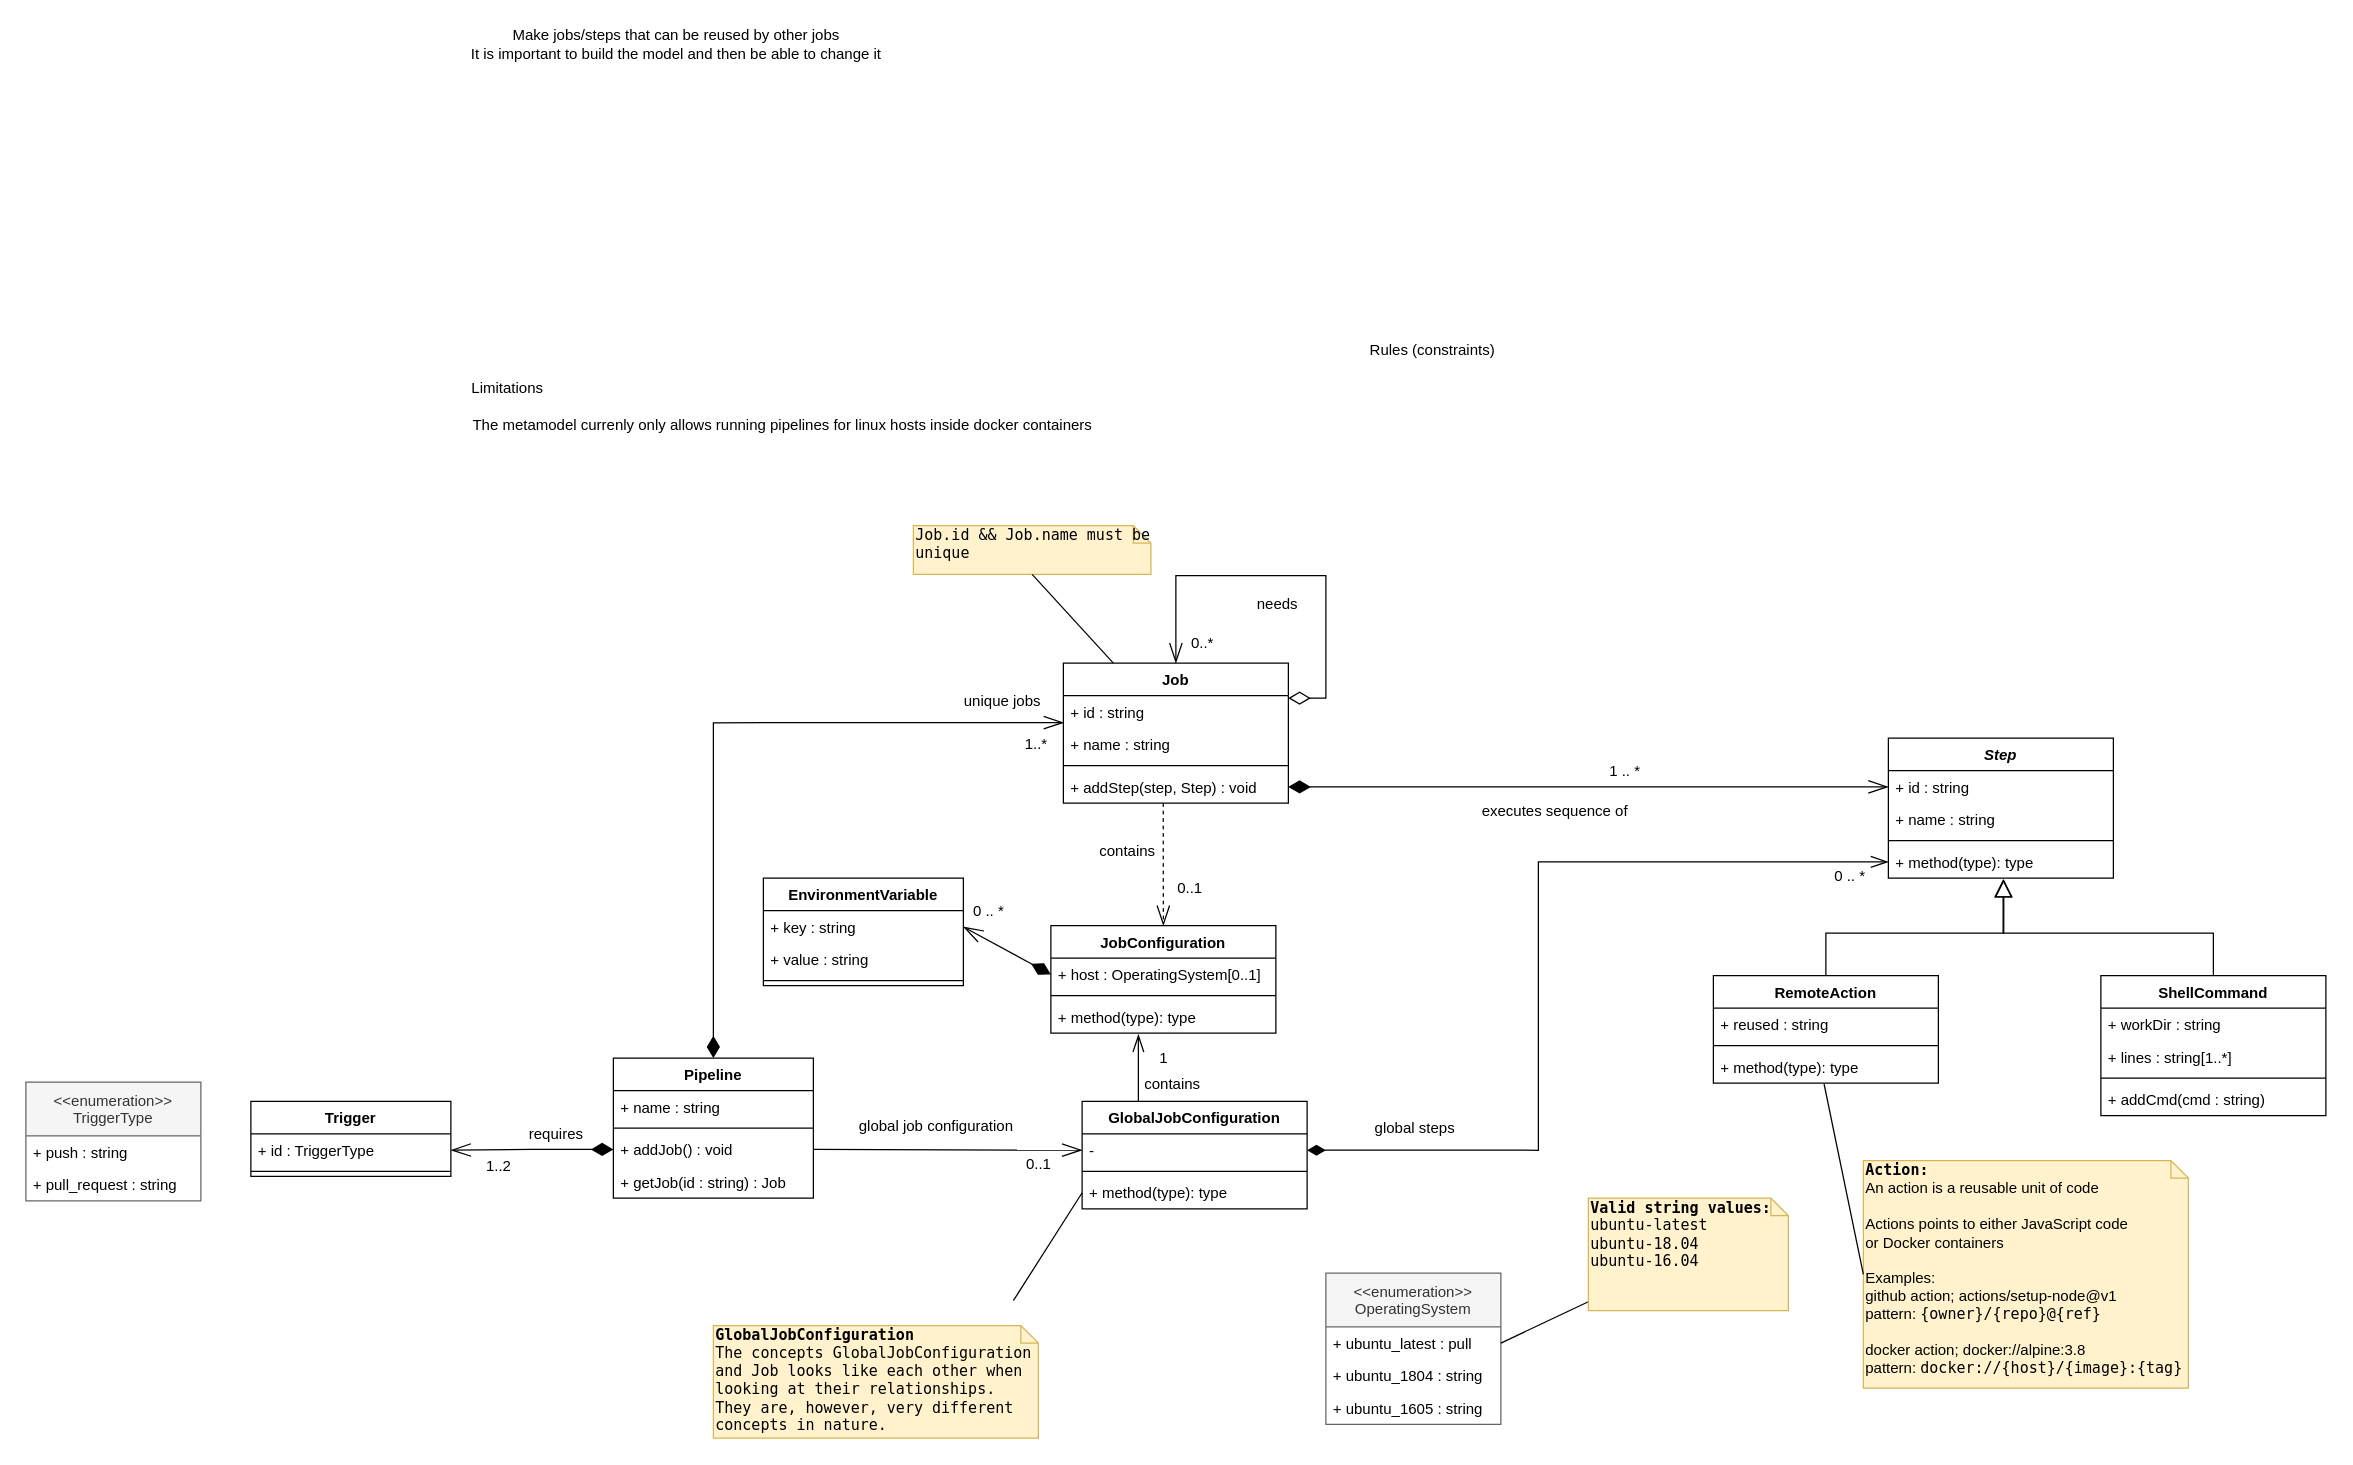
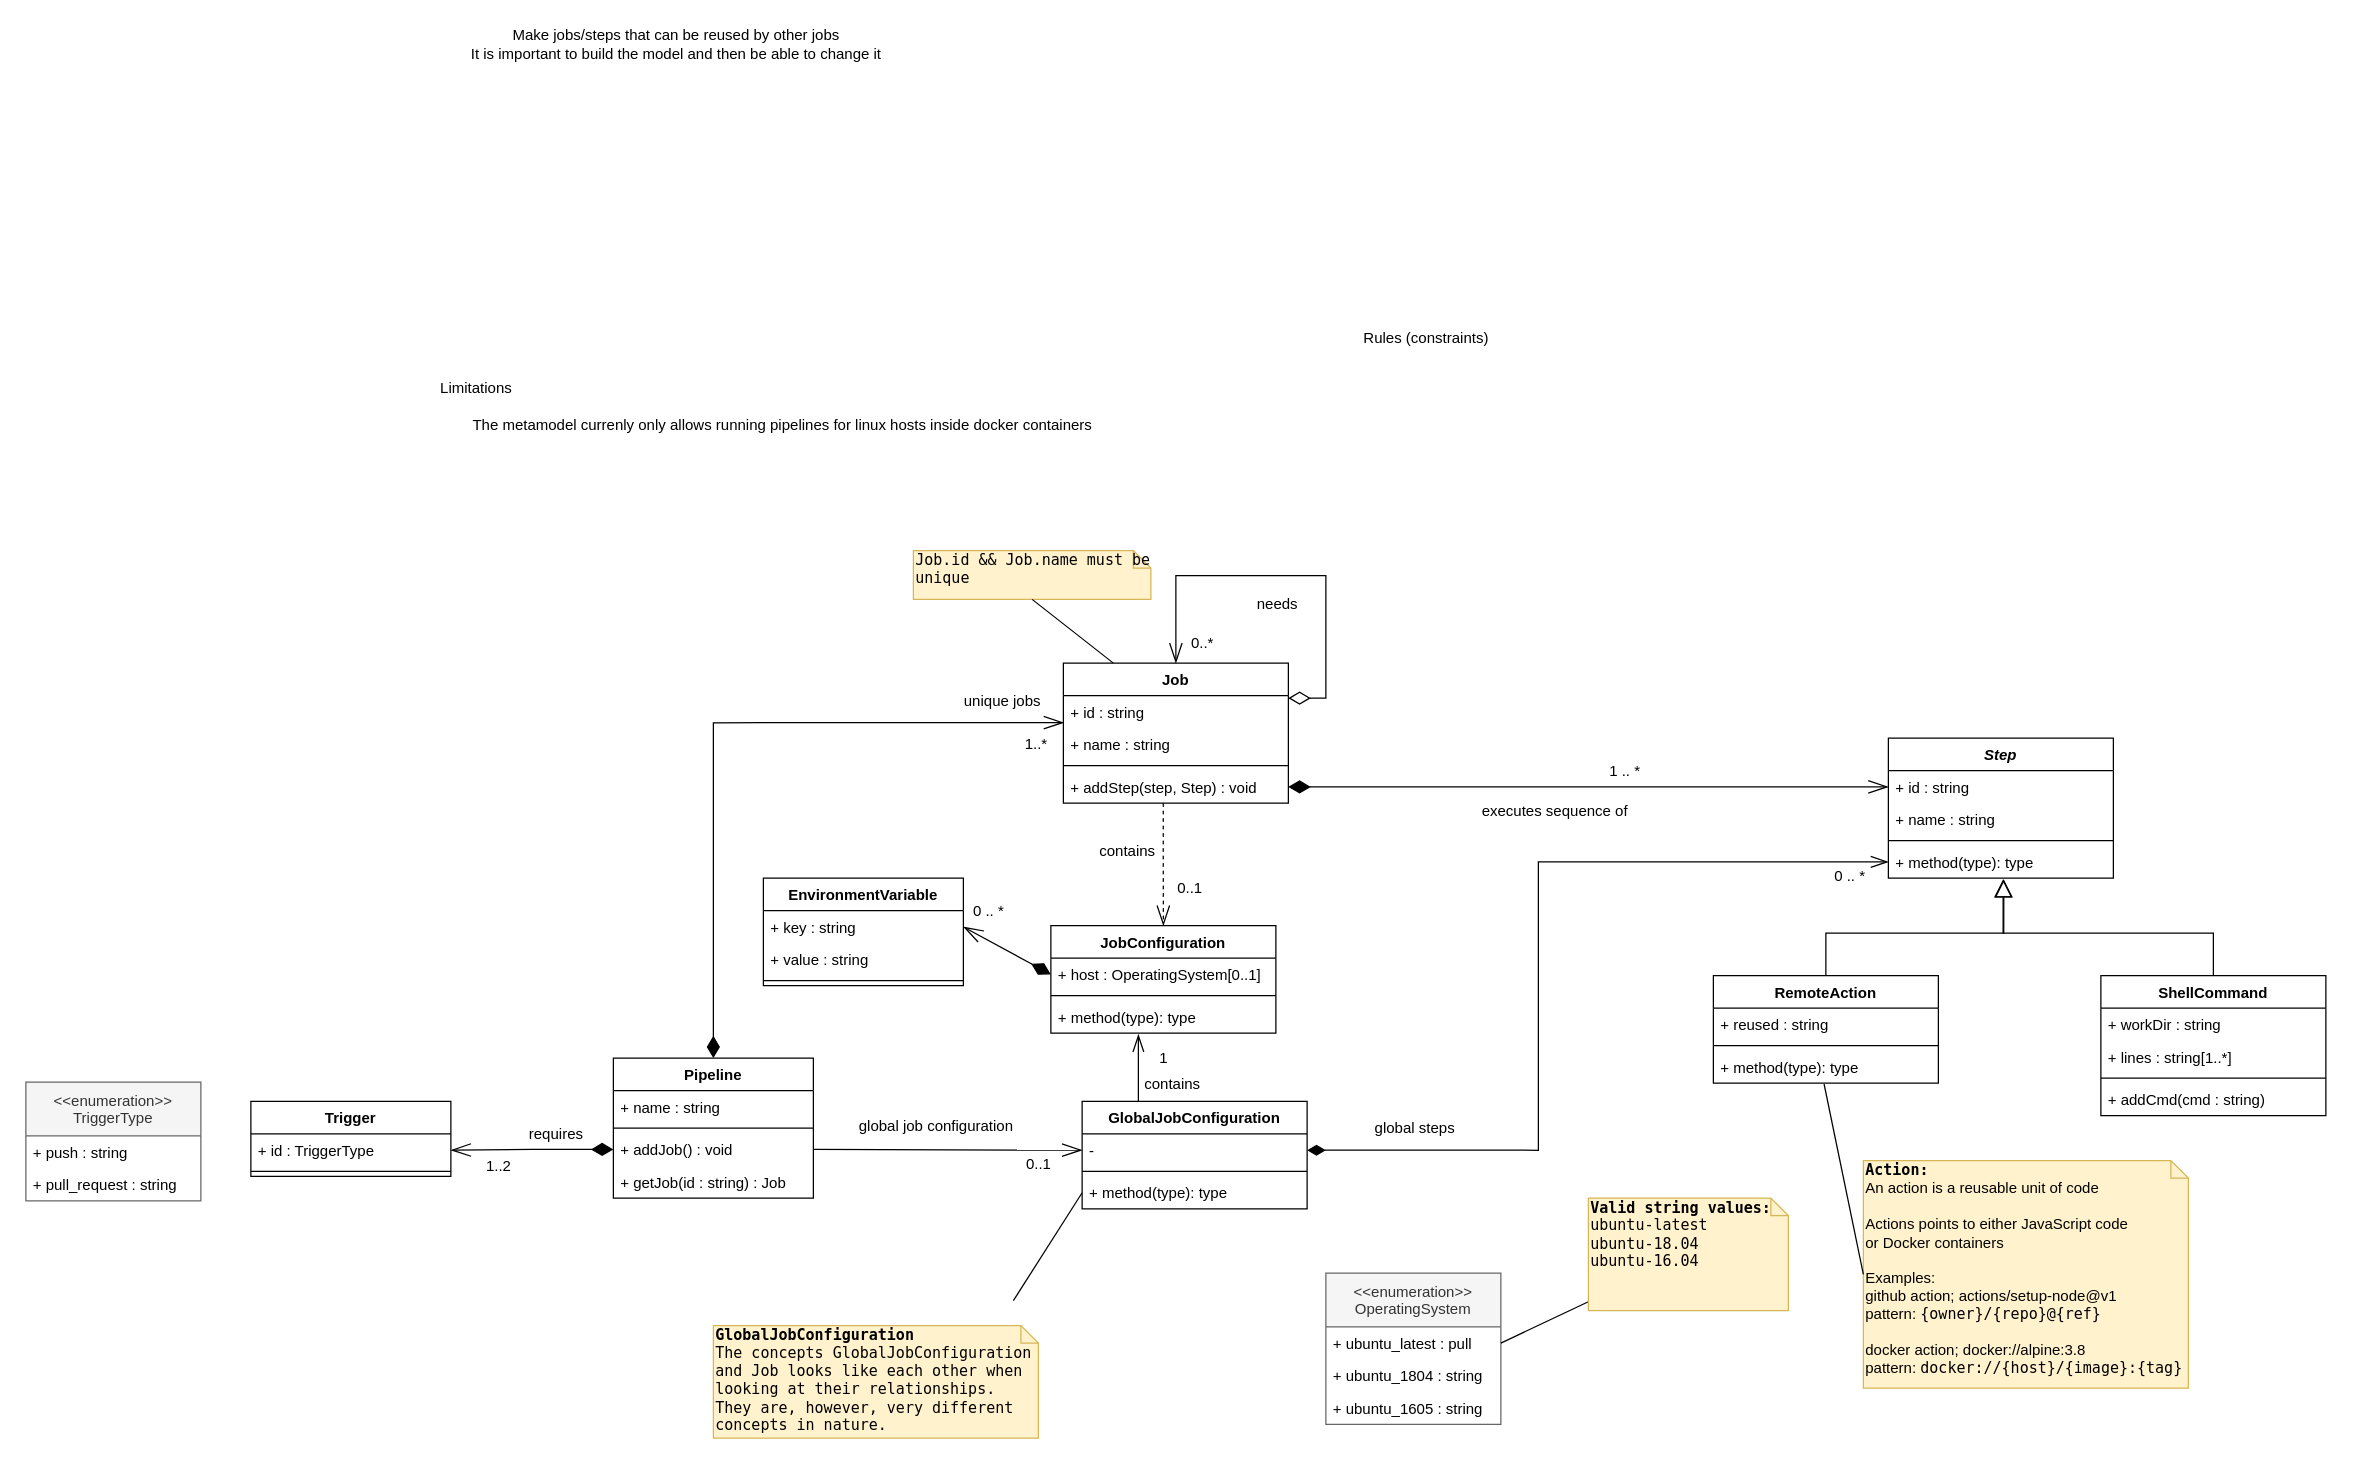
(1432, 351) -> (1426, 338)
(507, 388) -> (476, 388)
(1032, 550) -> (1032, 575)
